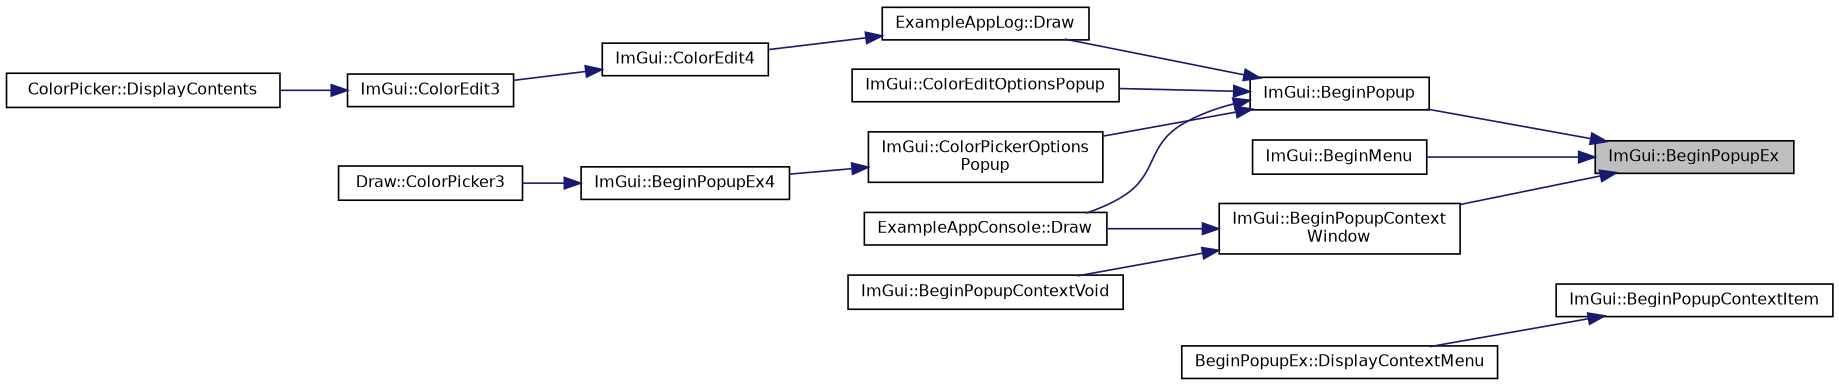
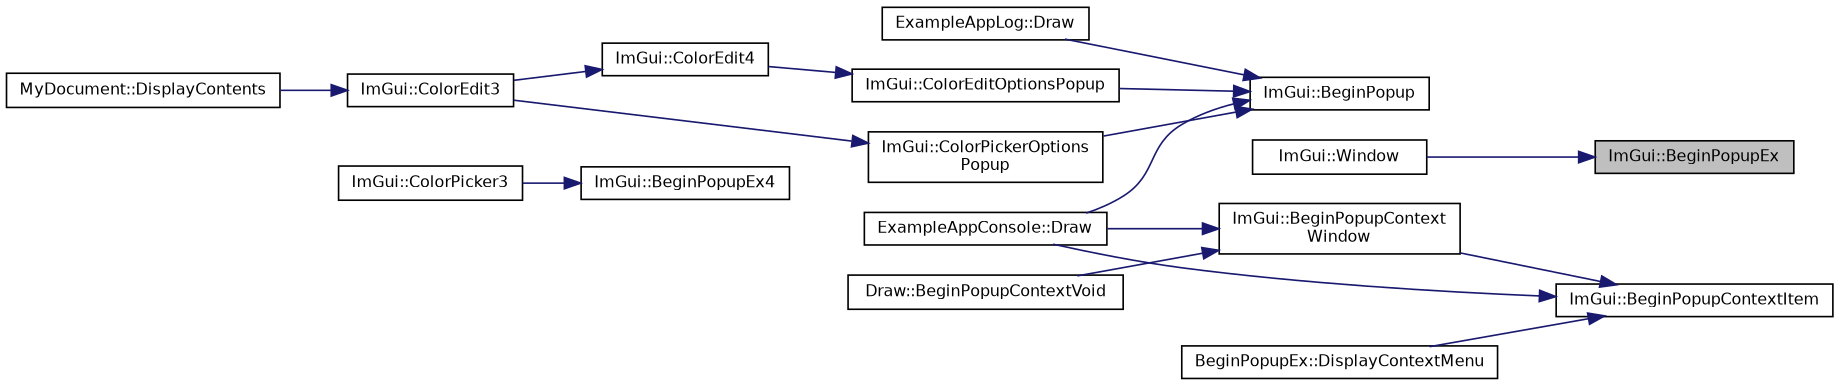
(817, 44) -> (802, 69)
(143, 90) -> (143, 90)
(1509, 124) -> none
(1340, 157) -> (1340, 157)
(821, 171) -> (683, 121)
(431, 183) -> (431, 183)
(1530, 190) -> (1530, 267)
none -> (1295, 280)
(986, 292) -> (986, 292)
